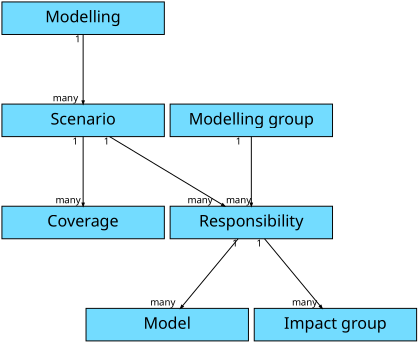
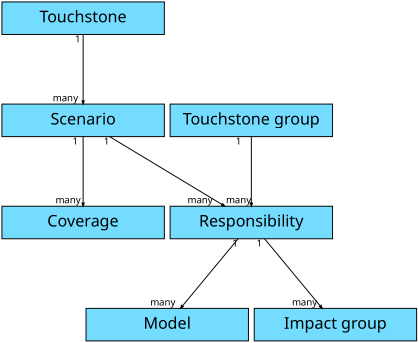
(83, 18) -> (83, 18)
(251, 120) -> (251, 120)
